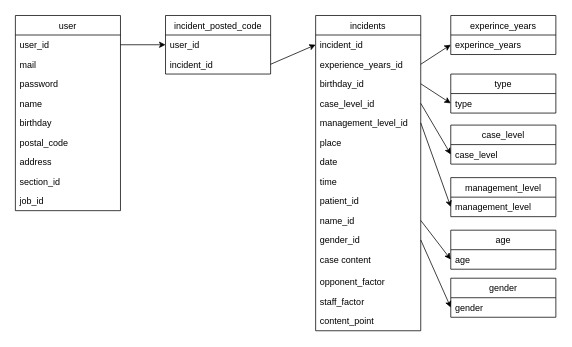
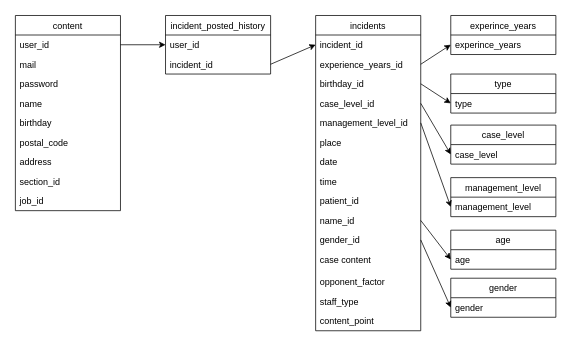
(68, 26) -> (68, 26)
(218, 26) -> (218, 26)
(350, 302) -> (345, 302)
